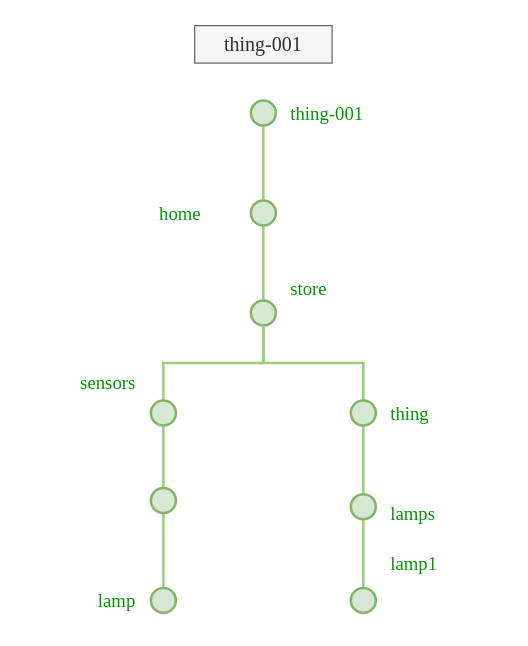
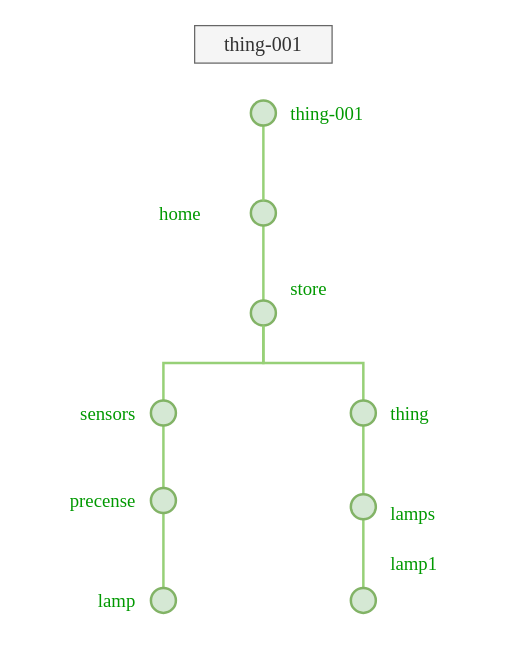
(82, 382) -> (82, 413)
none -> (82, 501)
